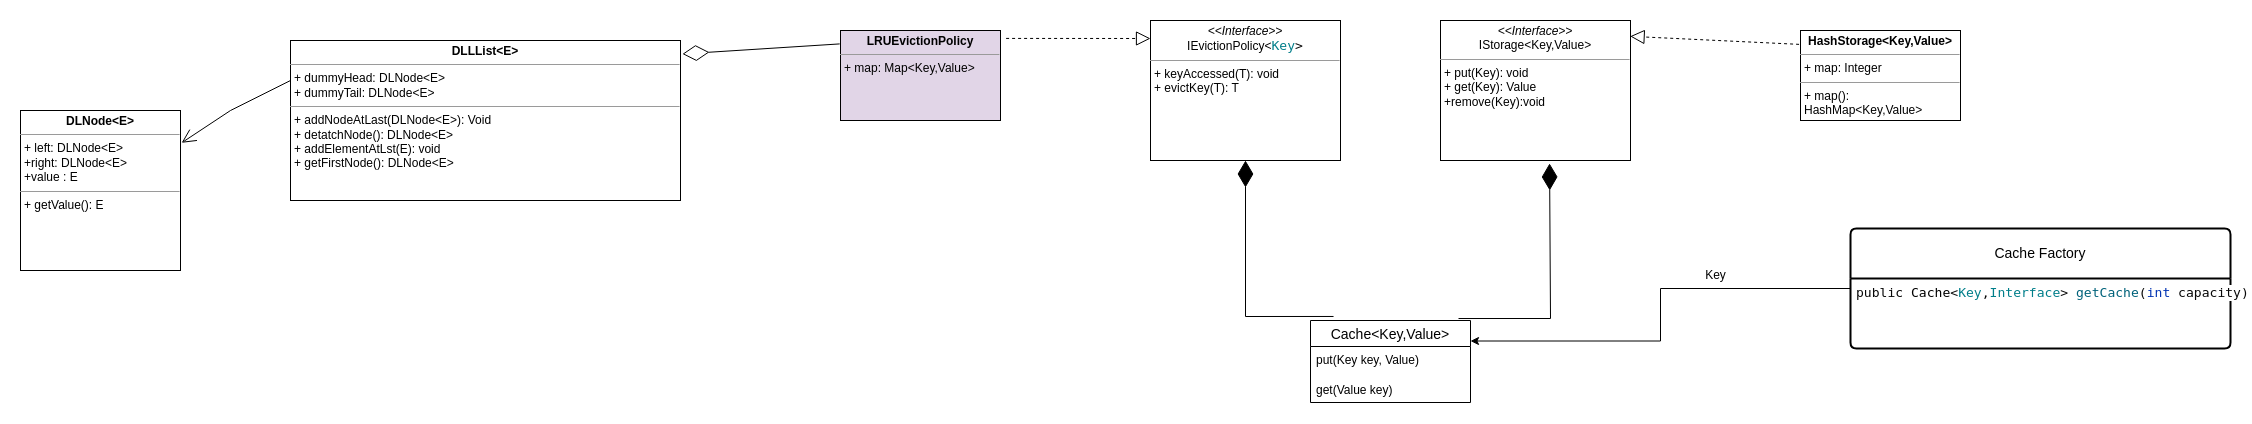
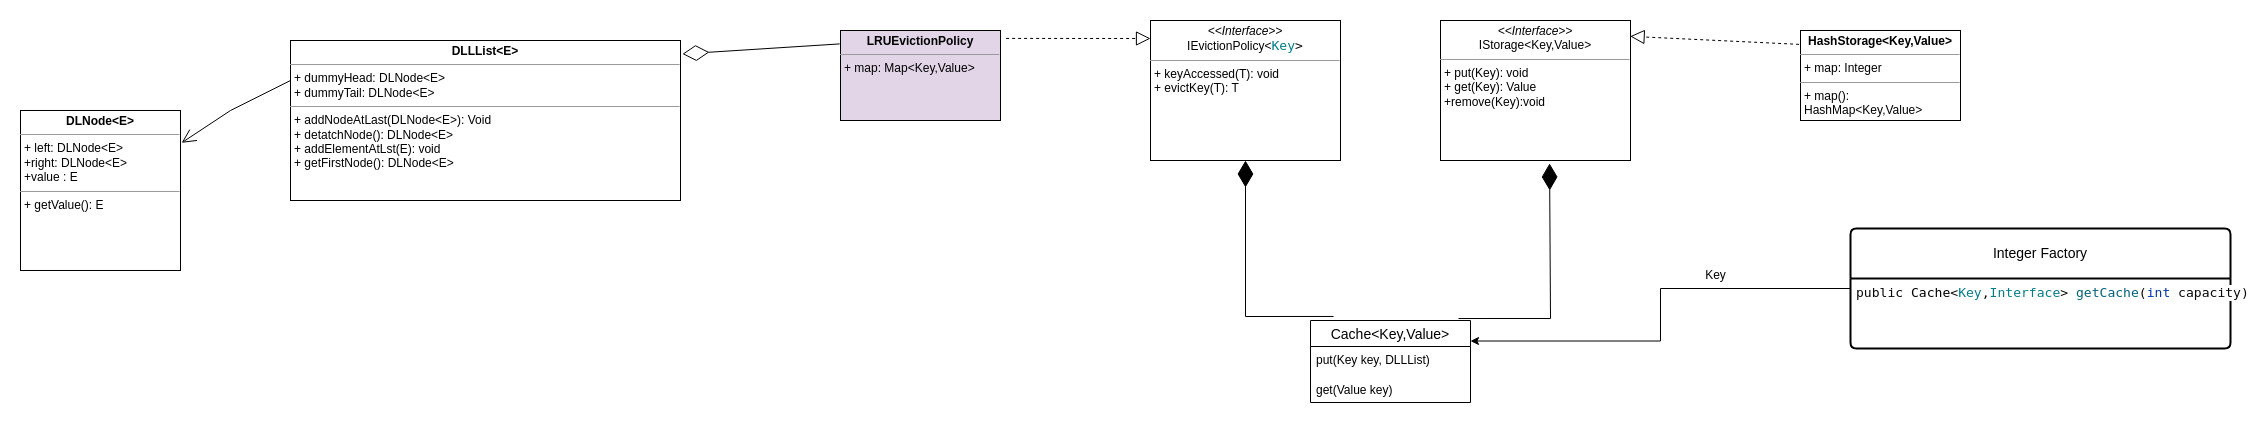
(2041, 254) -> (2041, 254)
(1374, 361) -> (1381, 361)
